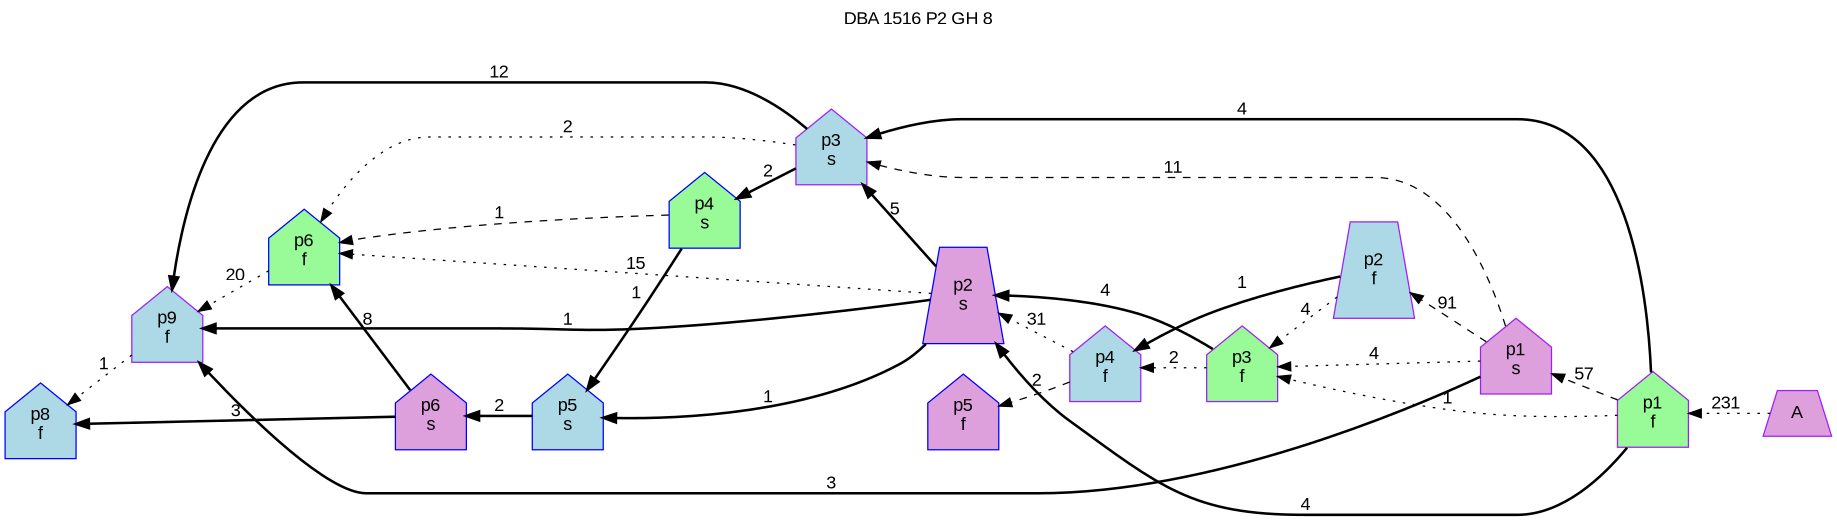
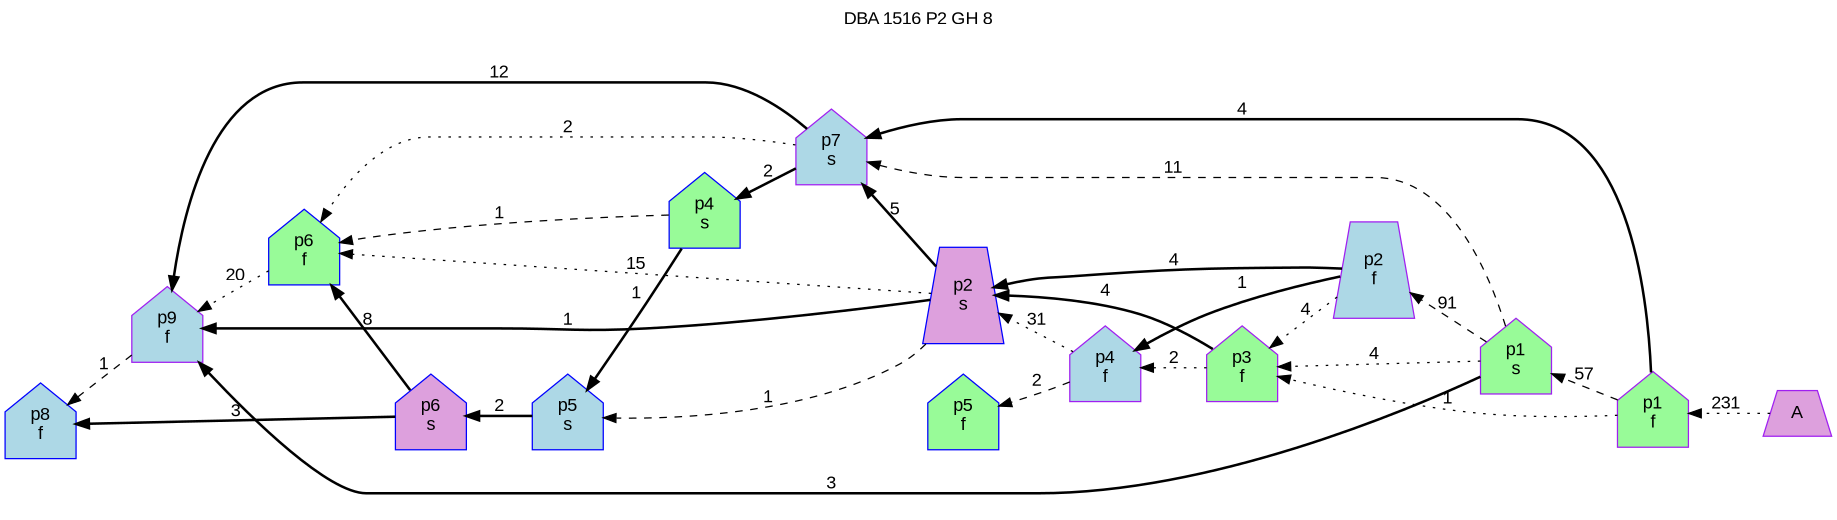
(831, 151) -> (831, 151)
(1516, 360) -> (1516, 360)
(105, 376) -> (105, 376)
(778, 405) -> (778, 405)
(963, 416) -> (963, 416)
(1301, 515) -> (1174, 270)
